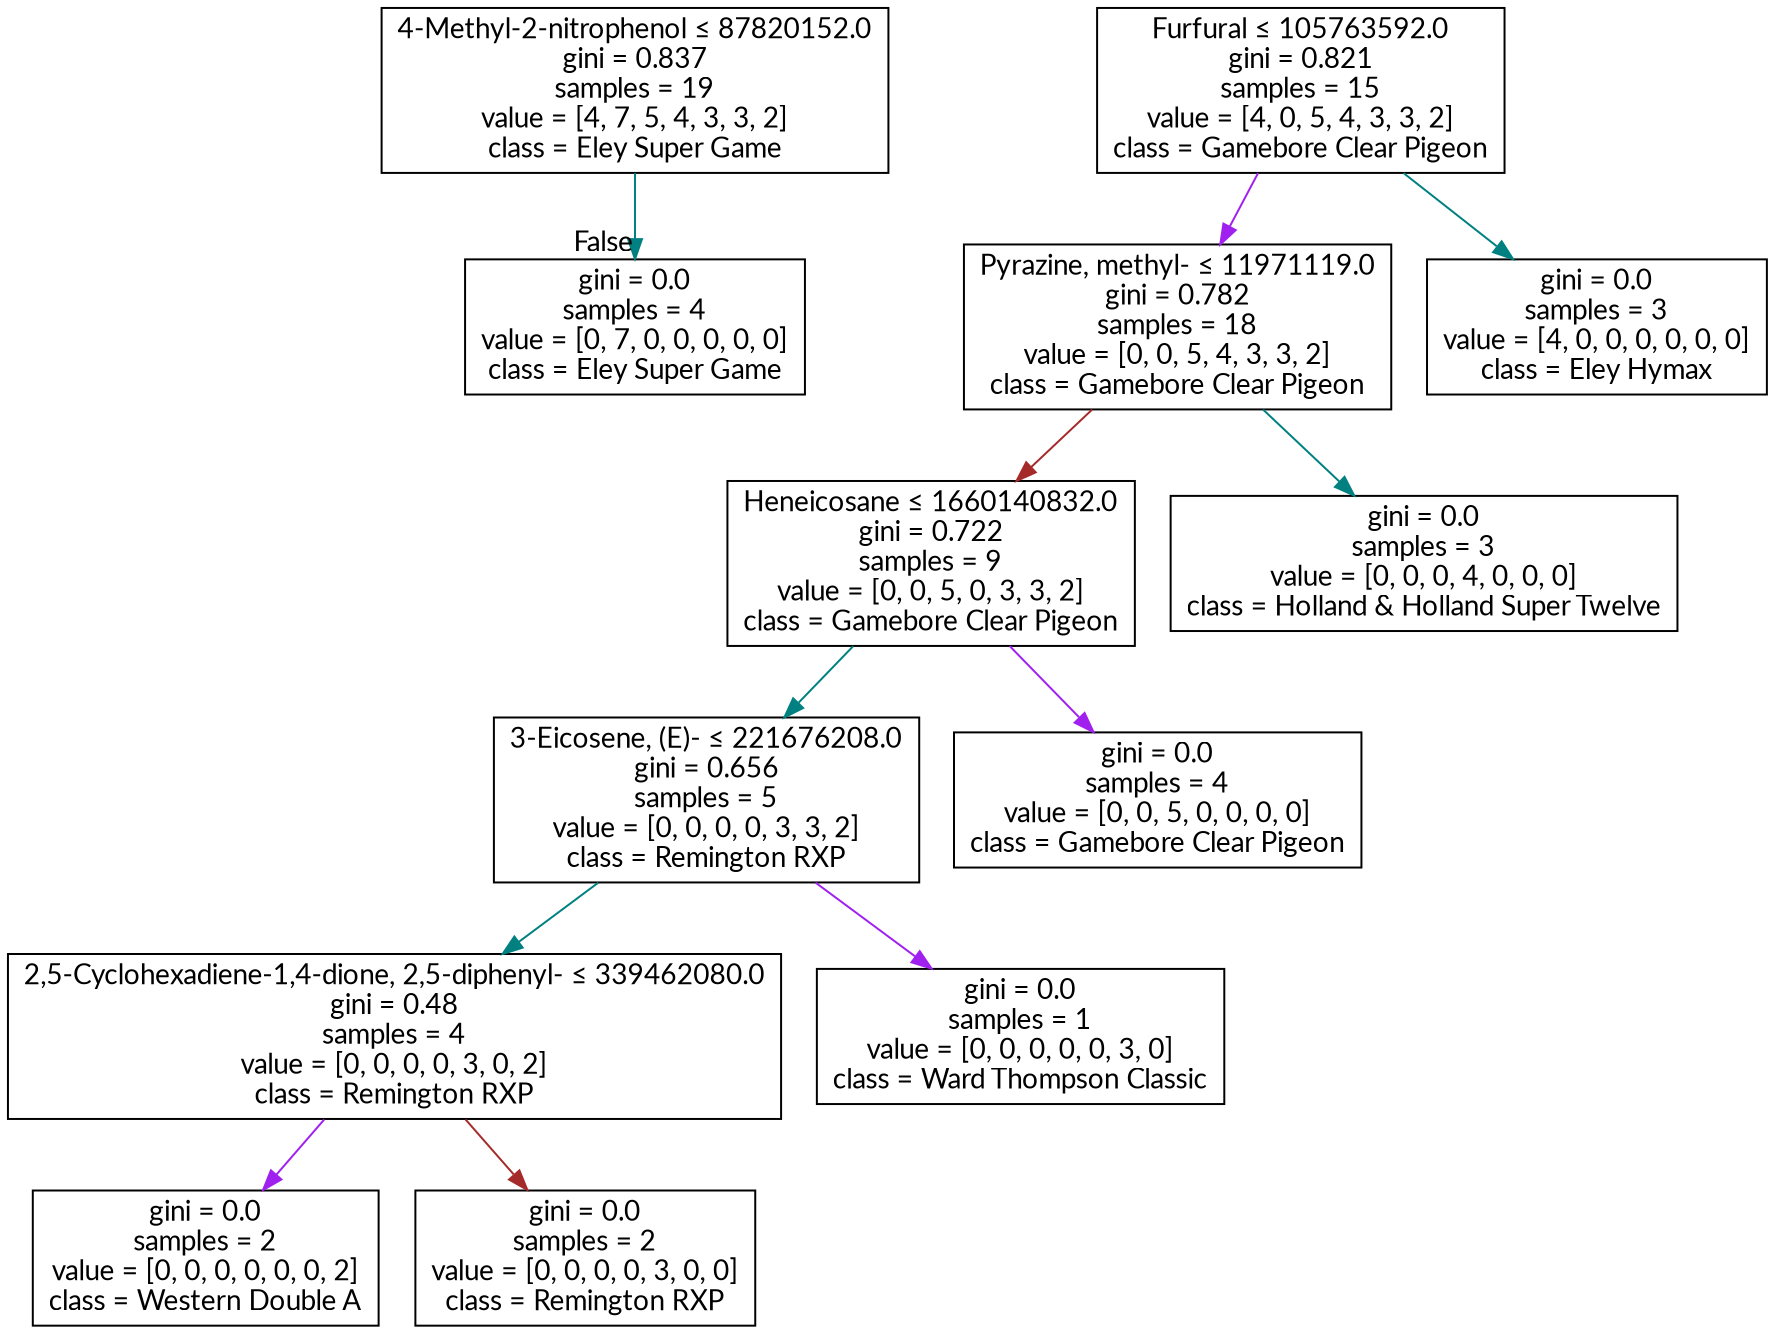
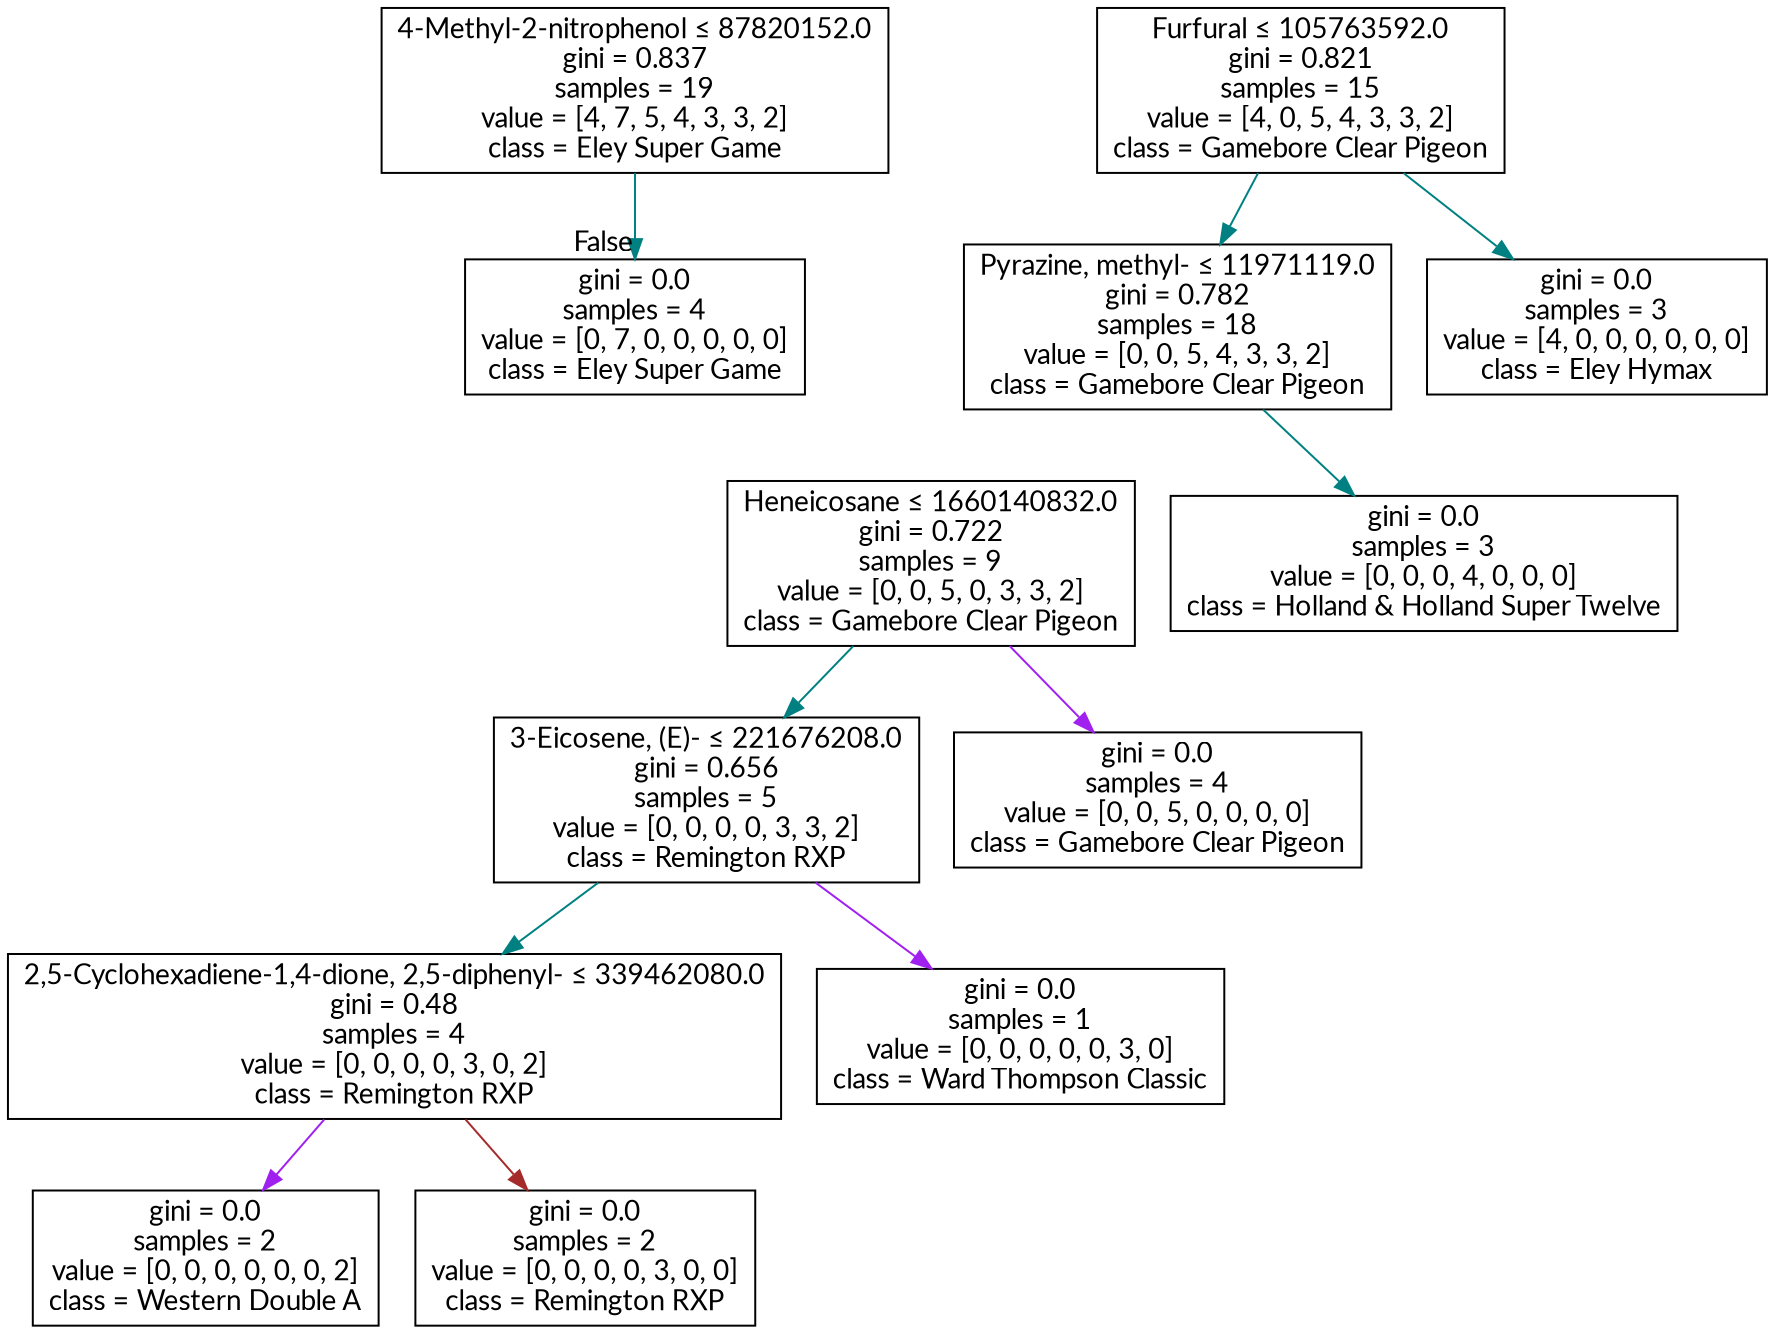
(1244, 200) -> (1244, 200)
(1062, 438) -> none
